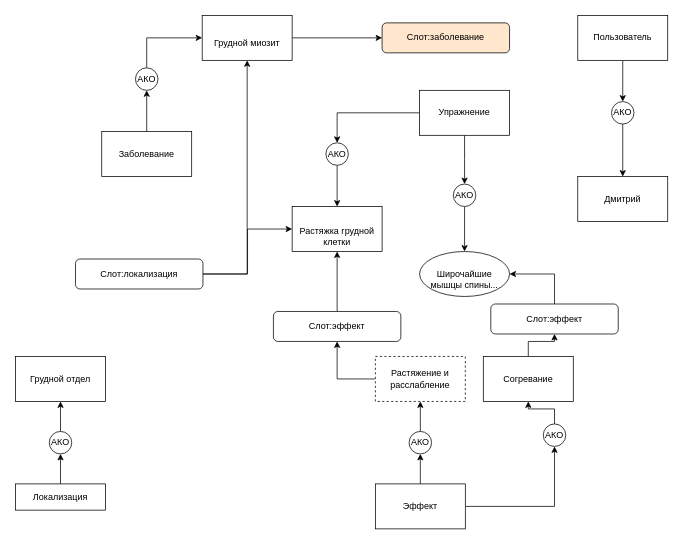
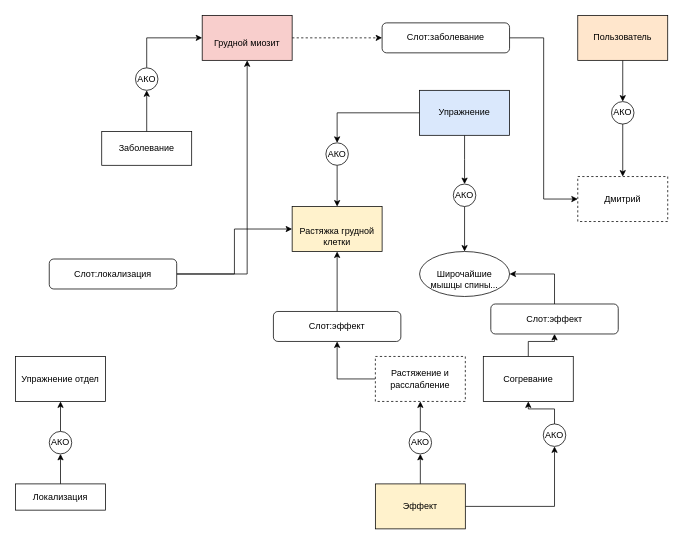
(247, 38) -> (247, 38)
(334, 38) -> (334, 38)
(446, 38) -> (446, 38)
(623, 38) -> (623, 38)
(465, 113) -> (465, 113)
none -> (544, 117)
(147, 154) -> (147, 149)
(623, 199) -> (623, 199)
(337, 229) -> (337, 229)
(139, 274) -> (113, 274)
(60, 379) -> (60, 379)
(420, 507) -> (420, 507)
